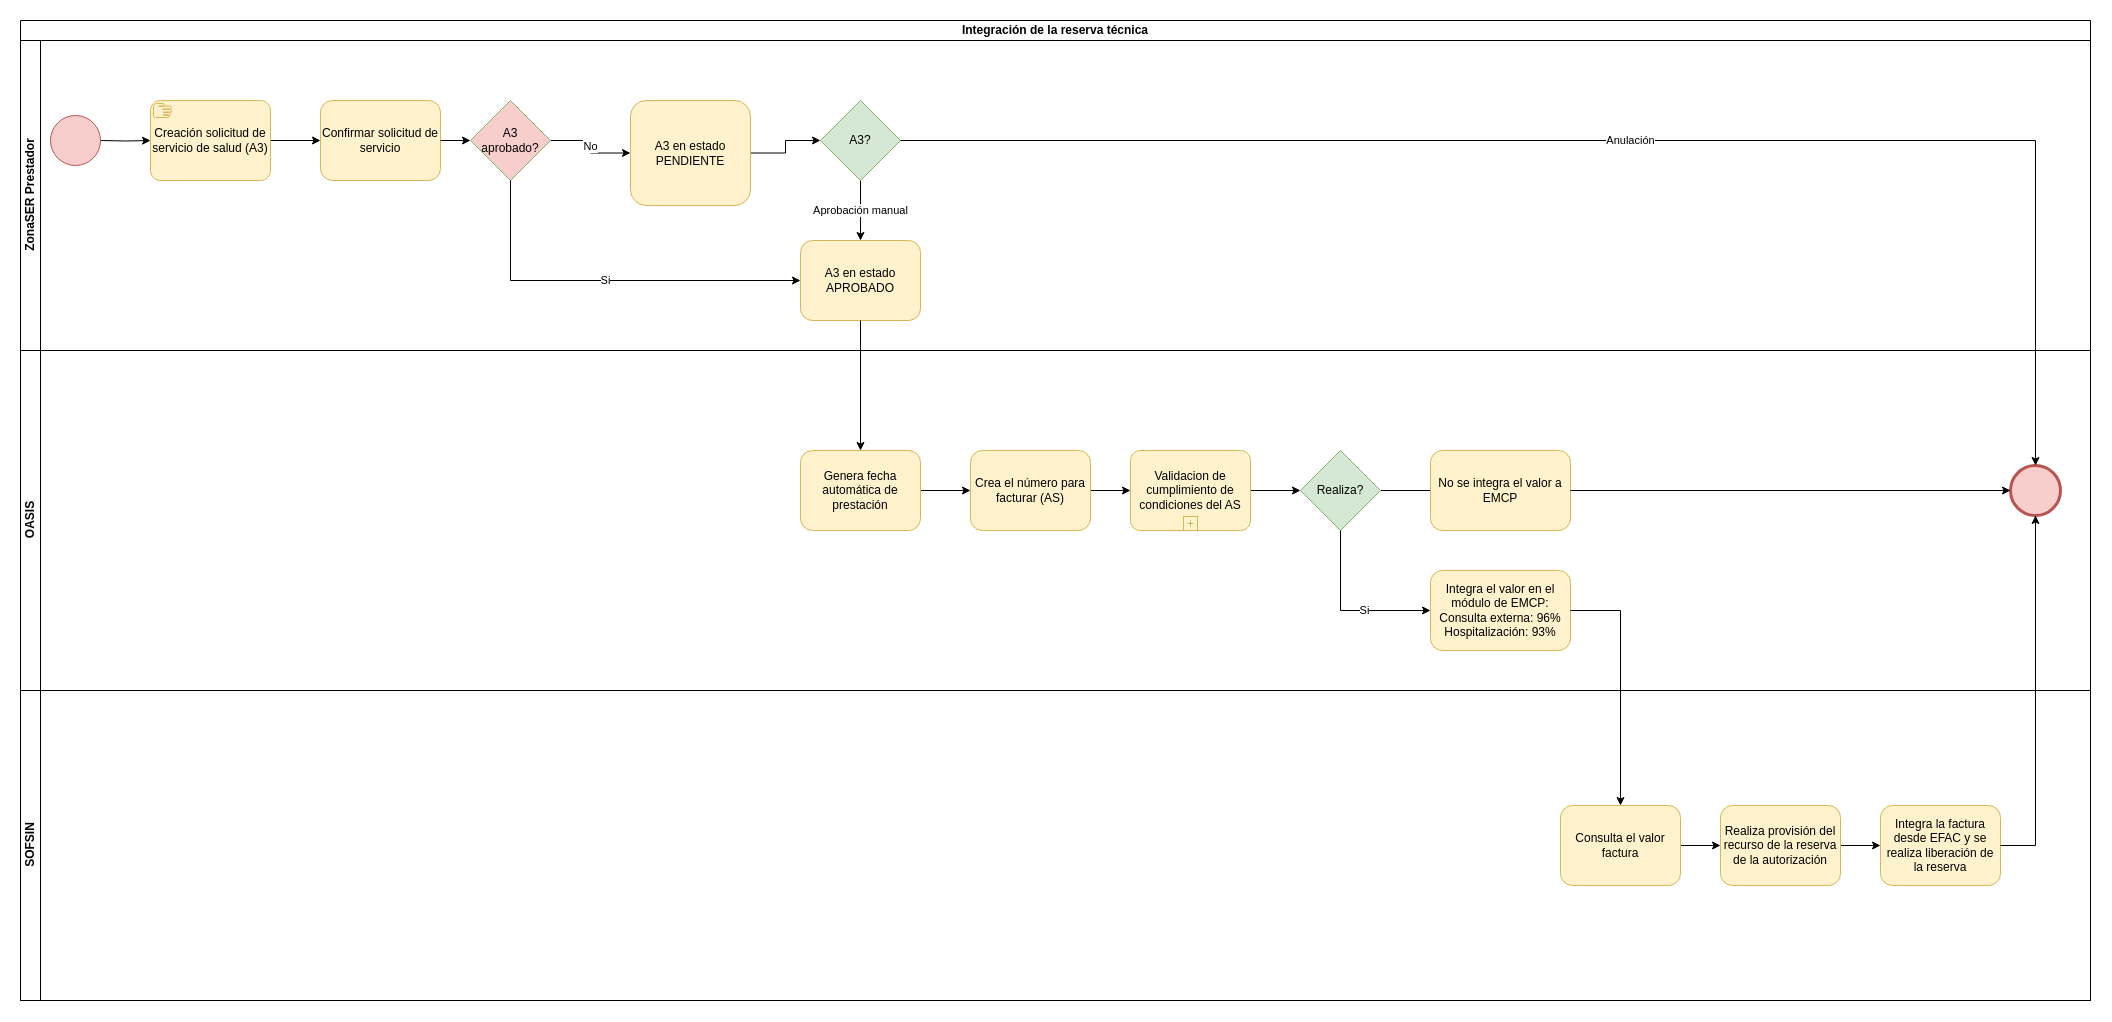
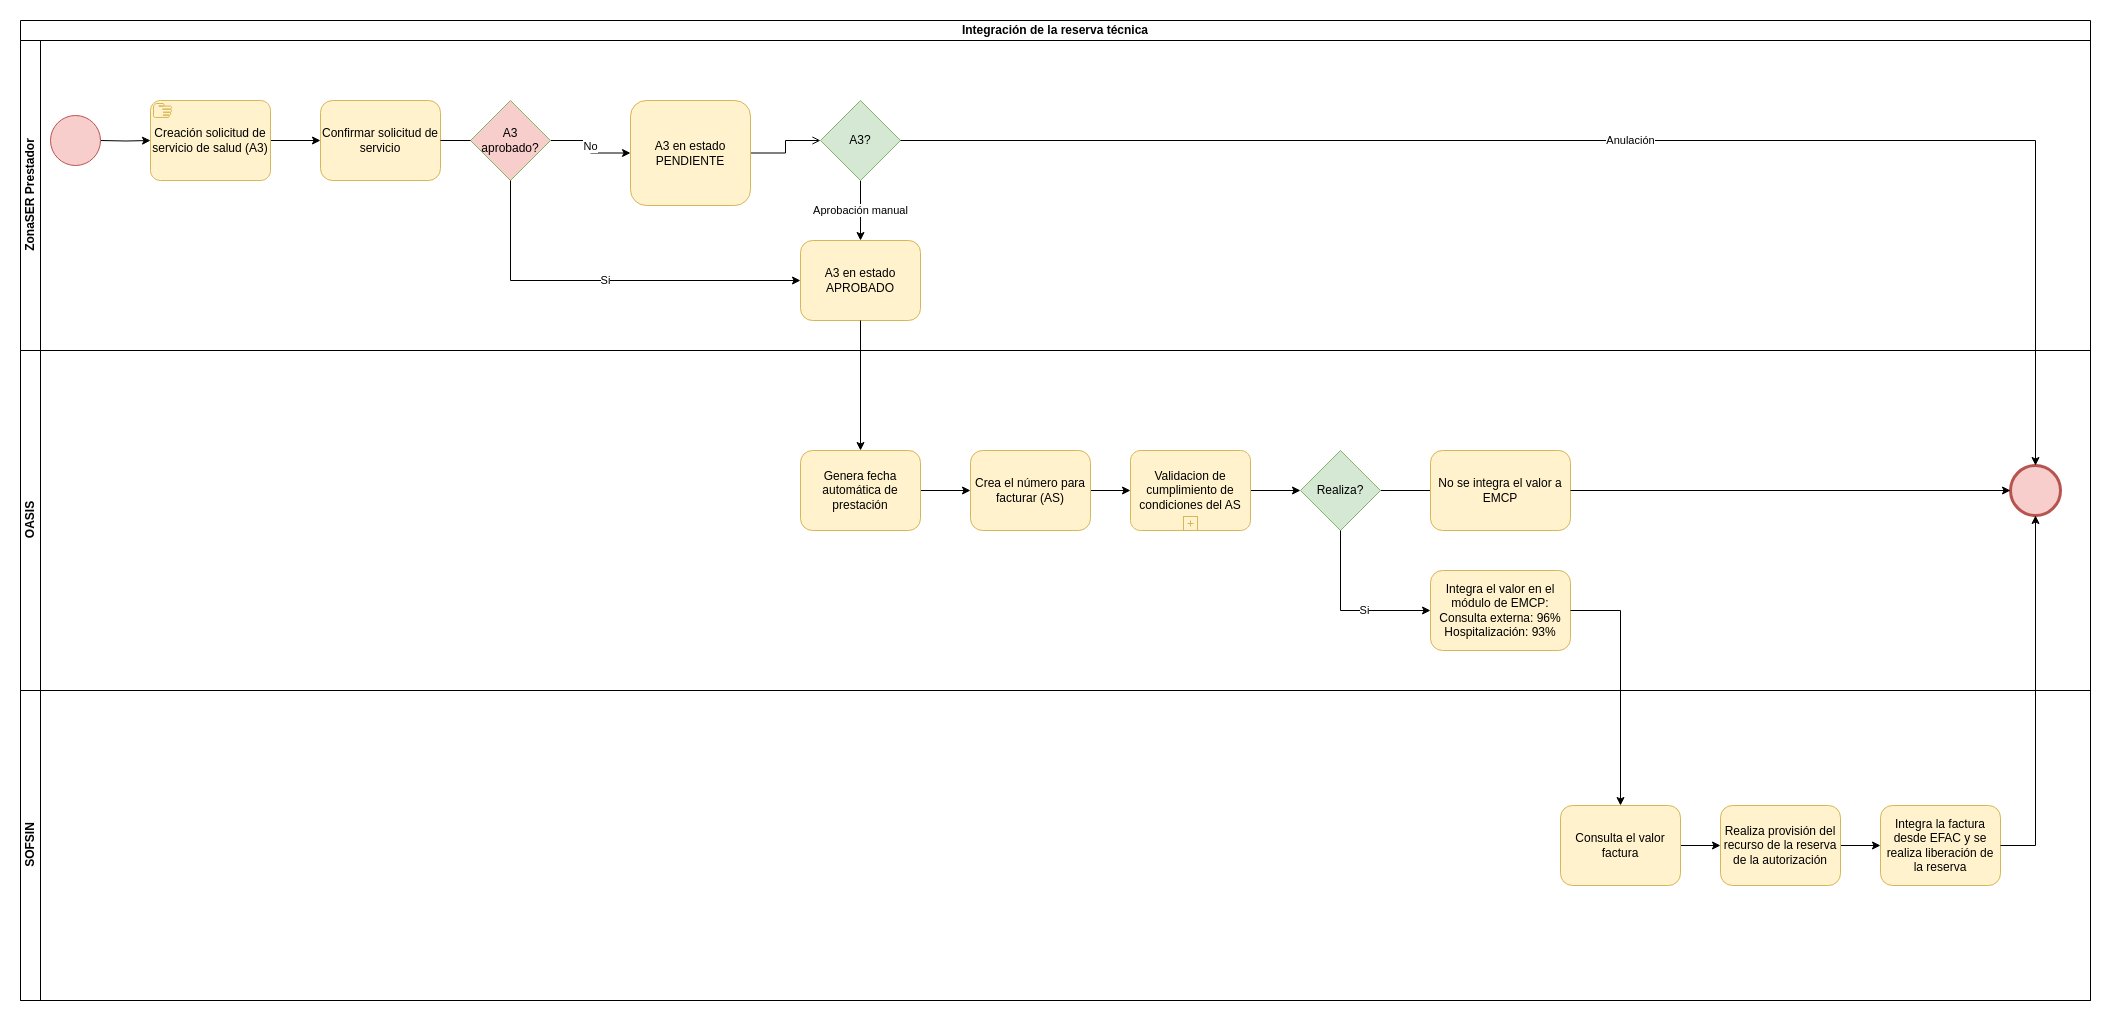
(462, 141) -> (465, 141)
(812, 141) -> (814, 141)
